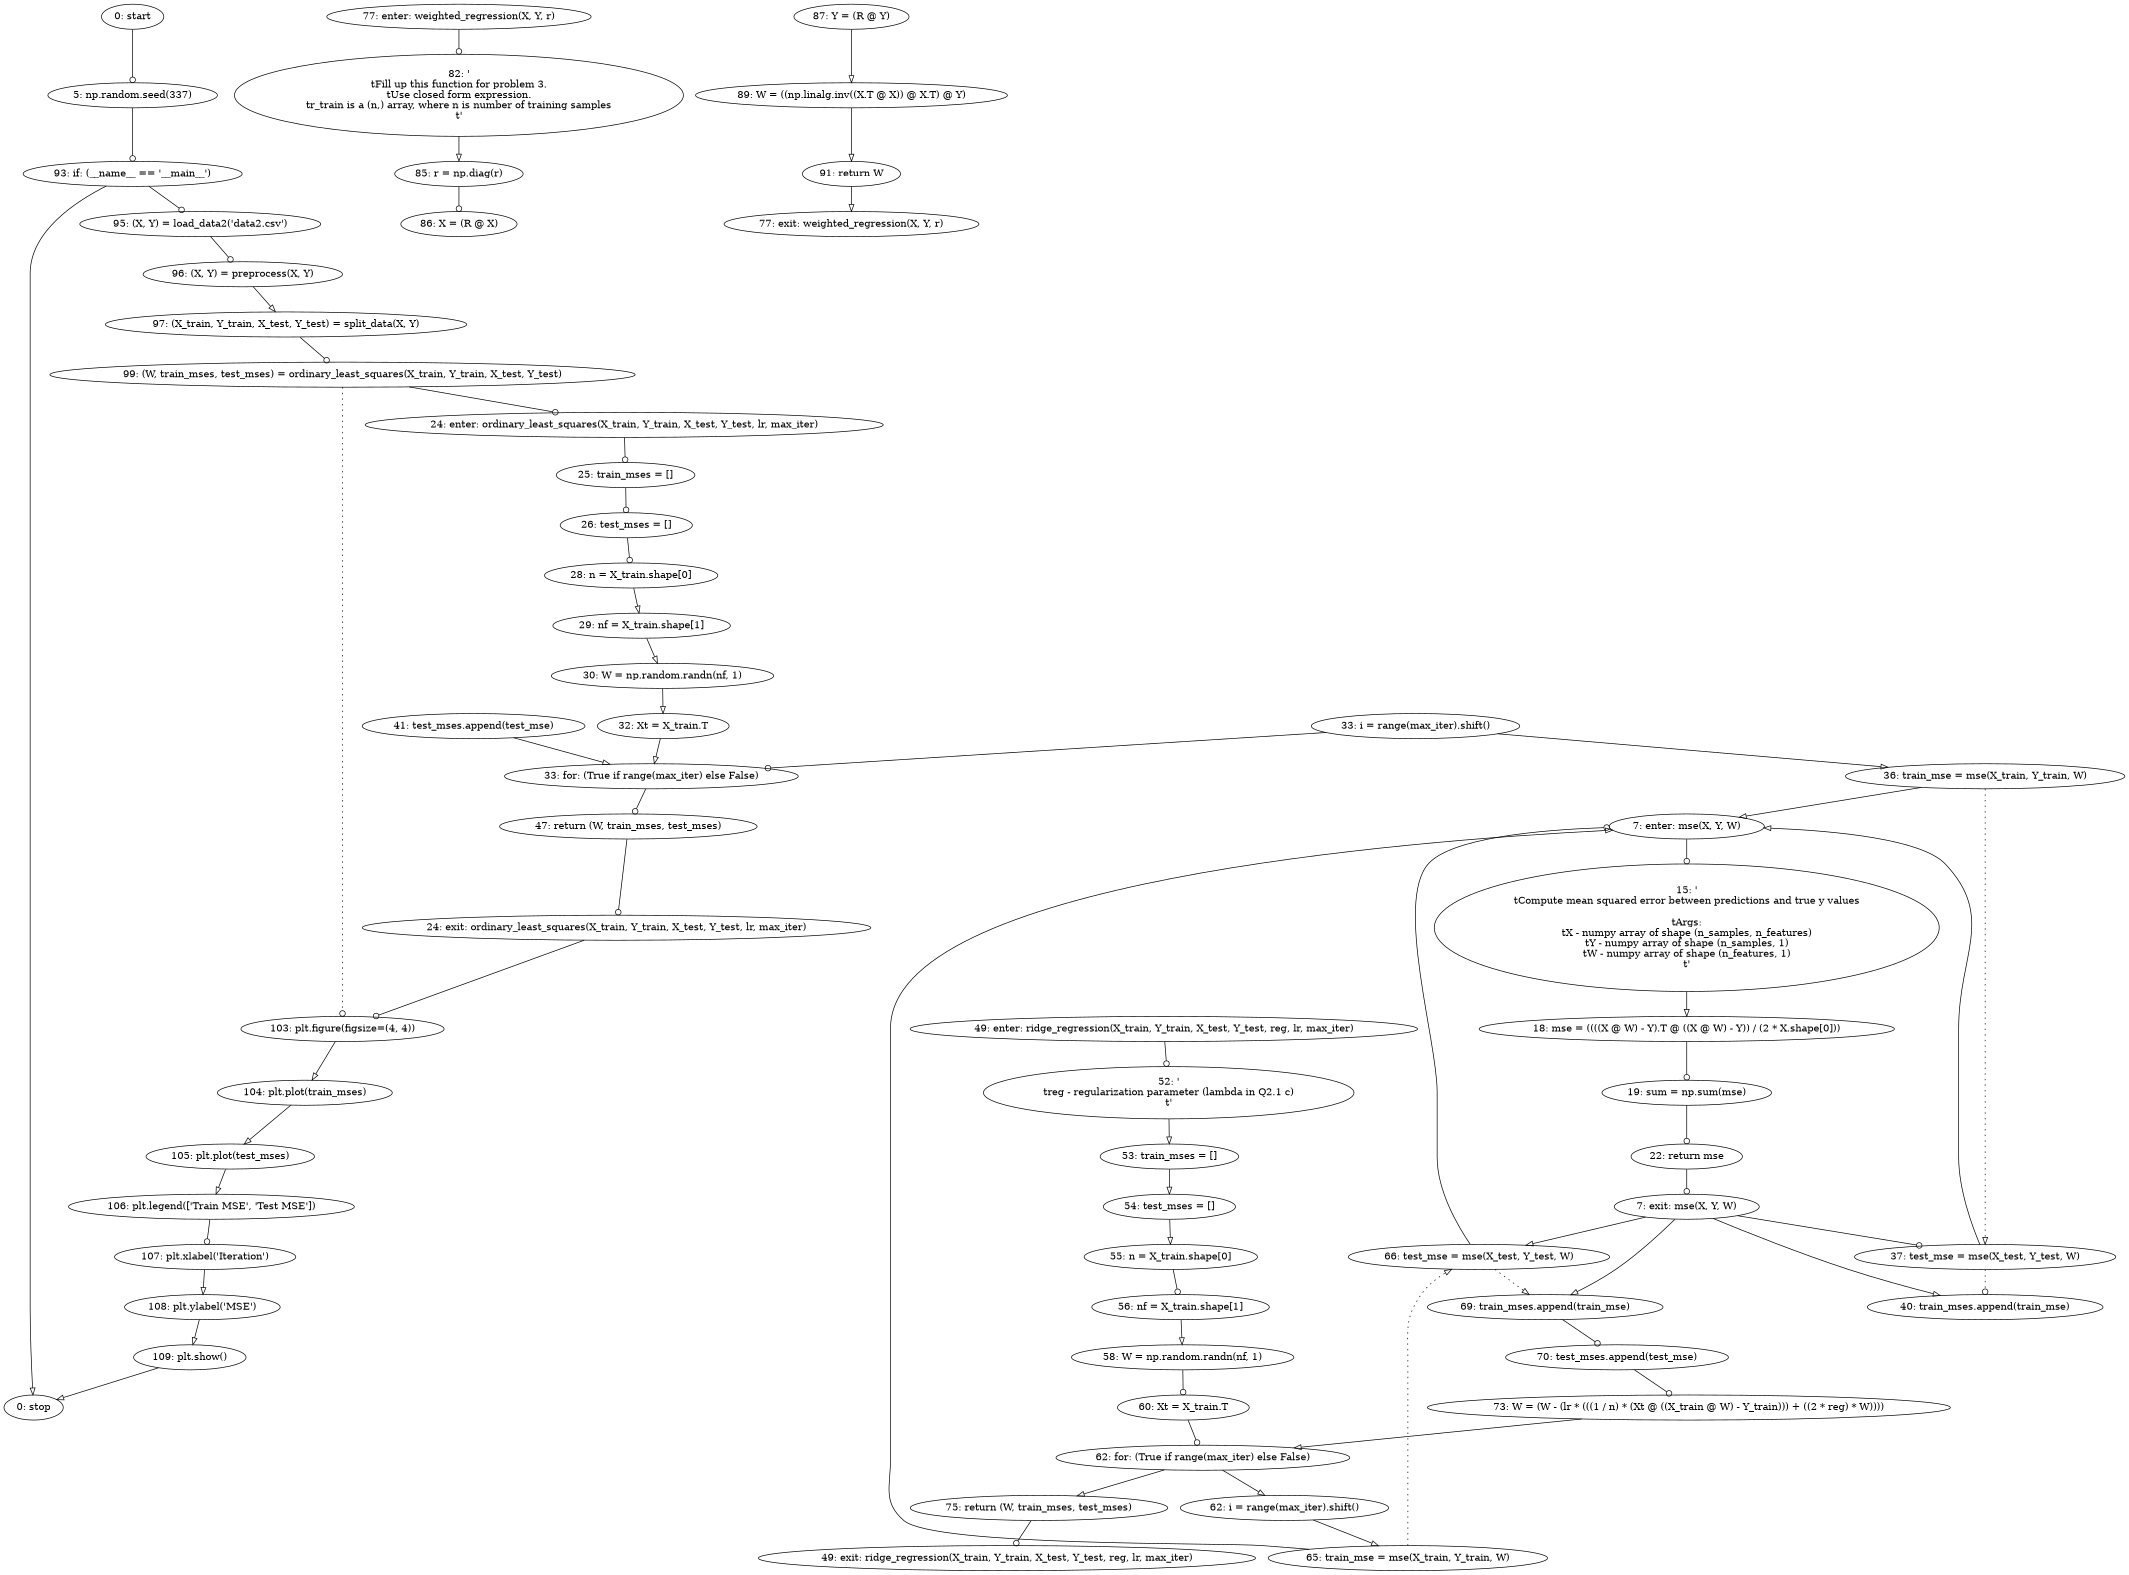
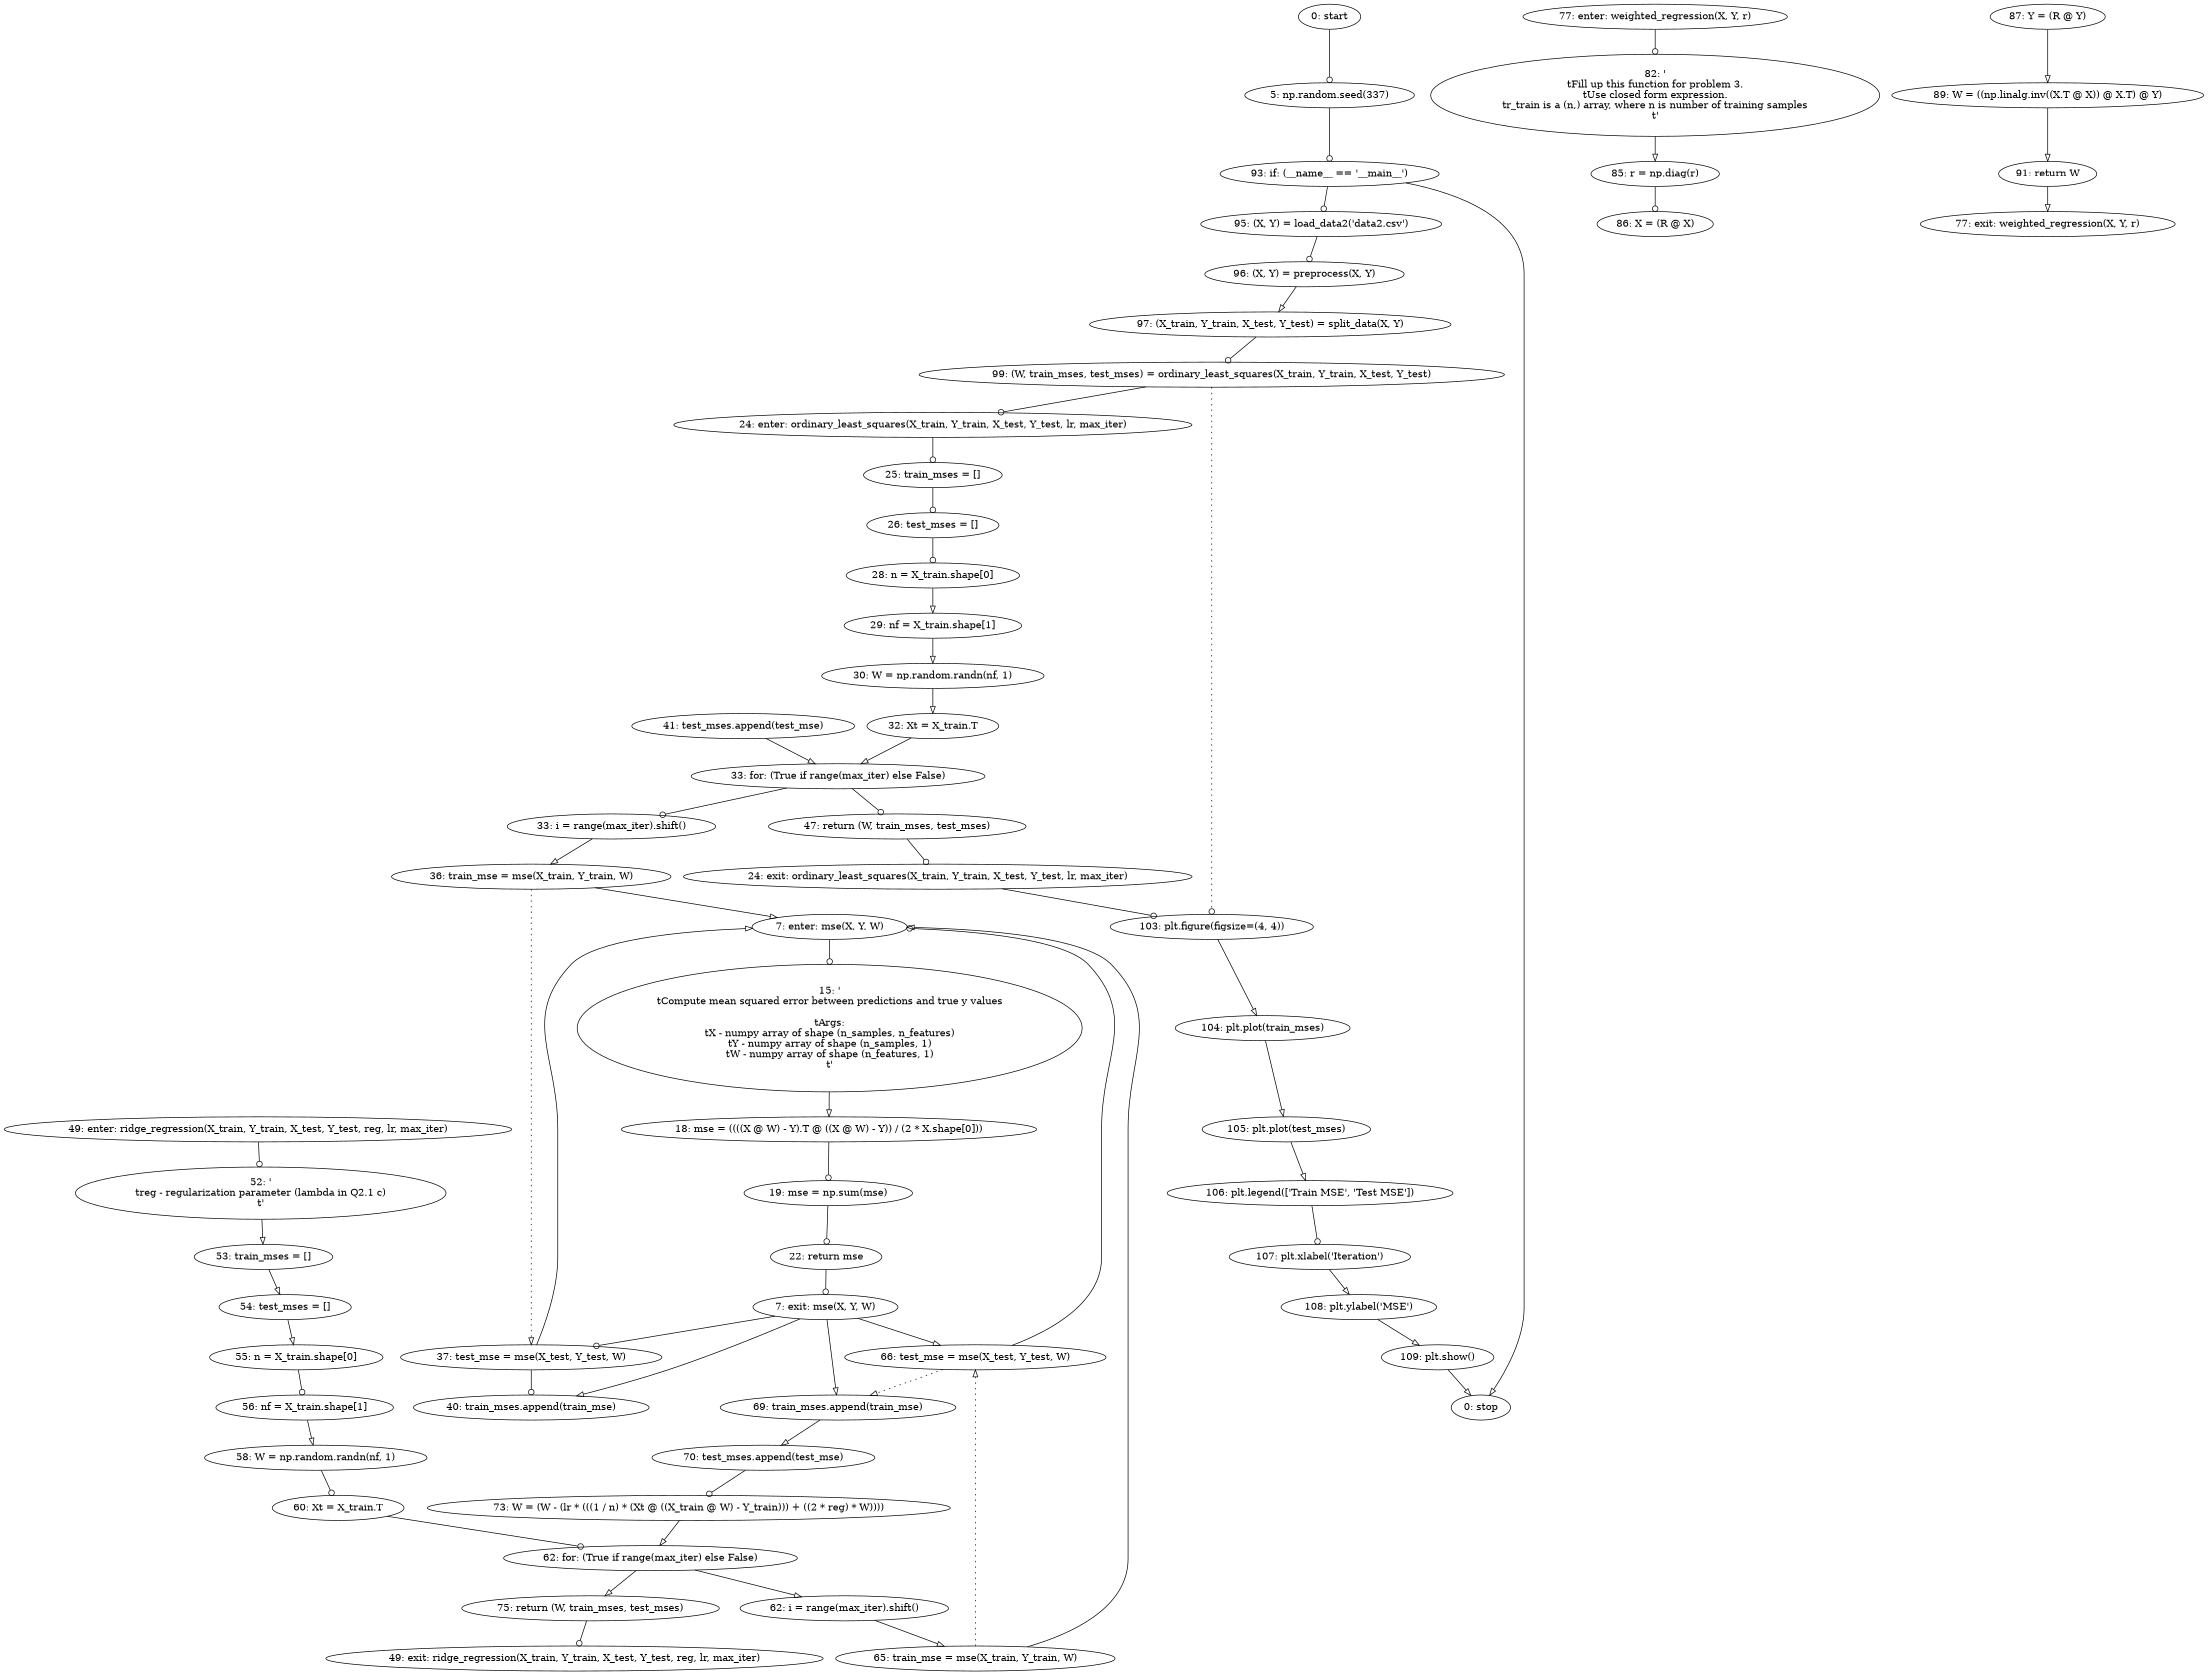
(1048, 750) -> (726, 801)
(1687, 1093) -> (828, 1193)
(1985, 1279) -> (531, 1380)
(1579, 1331) -> (804, 1431)
